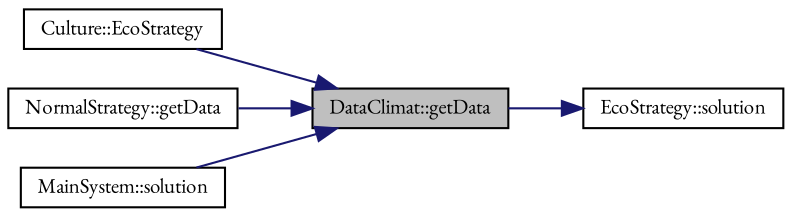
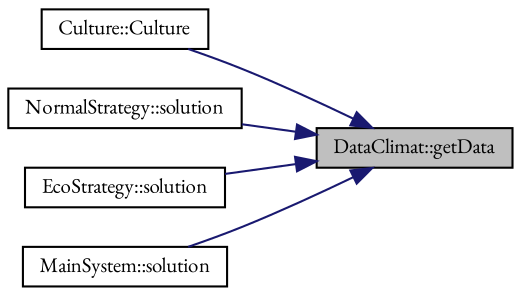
(123, 29) -> (125, 29)
(123, 108) -> (125, 108)
(535, 108) -> (260, 169)
